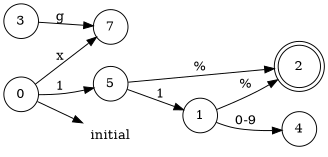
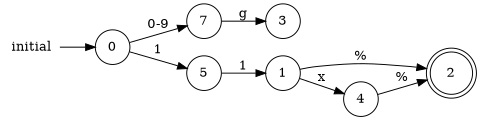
(61, 24) -> (239, 21)
(61, 56) -> (158, 25)
(196, 76) -> (398, 89)
(56, 110) -> (73, 47)
(246, 121) -> (322, 77)
